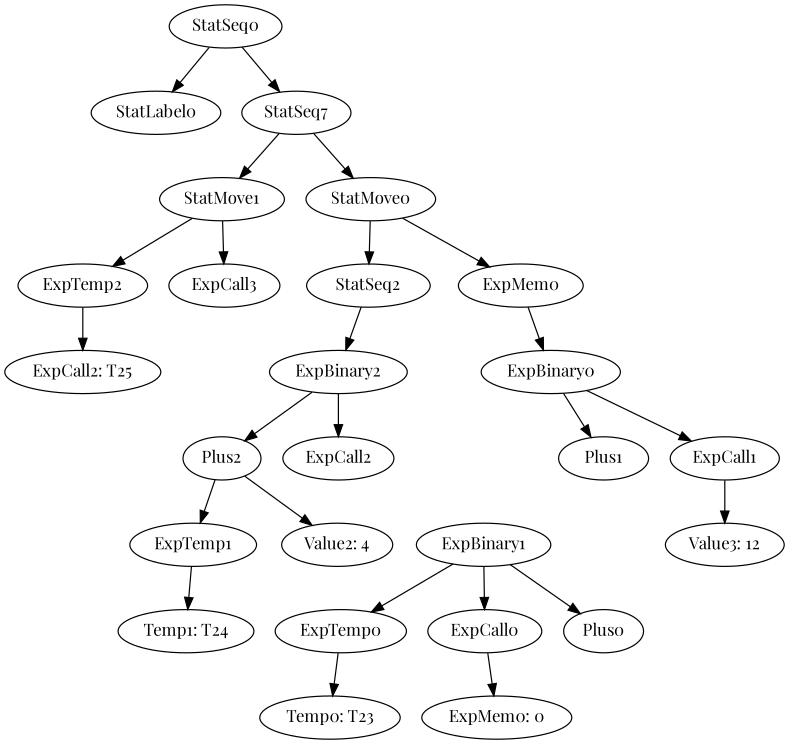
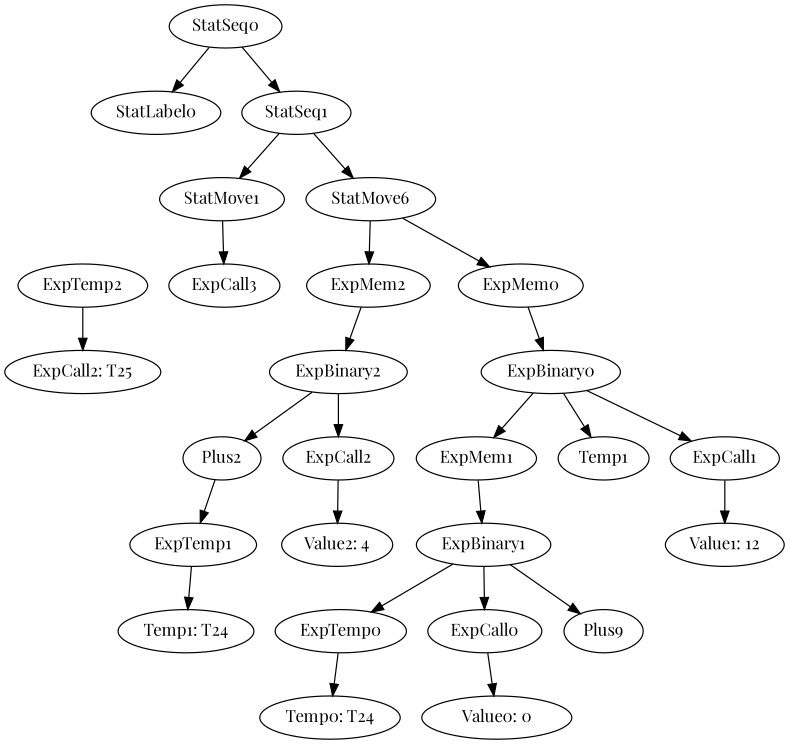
(296, 113) -> (296, 113)
(371, 199) -> (371, 199)
(158, 239) -> none
(368, 286) -> (368, 286)
none -> (476, 458)
(604, 458) -> (604, 458)
(273, 497) -> (338, 496)
(725, 545) -> (725, 545)
(604, 631) -> (604, 631)
(330, 718) -> (330, 718)
(497, 718) -> (497, 718)
